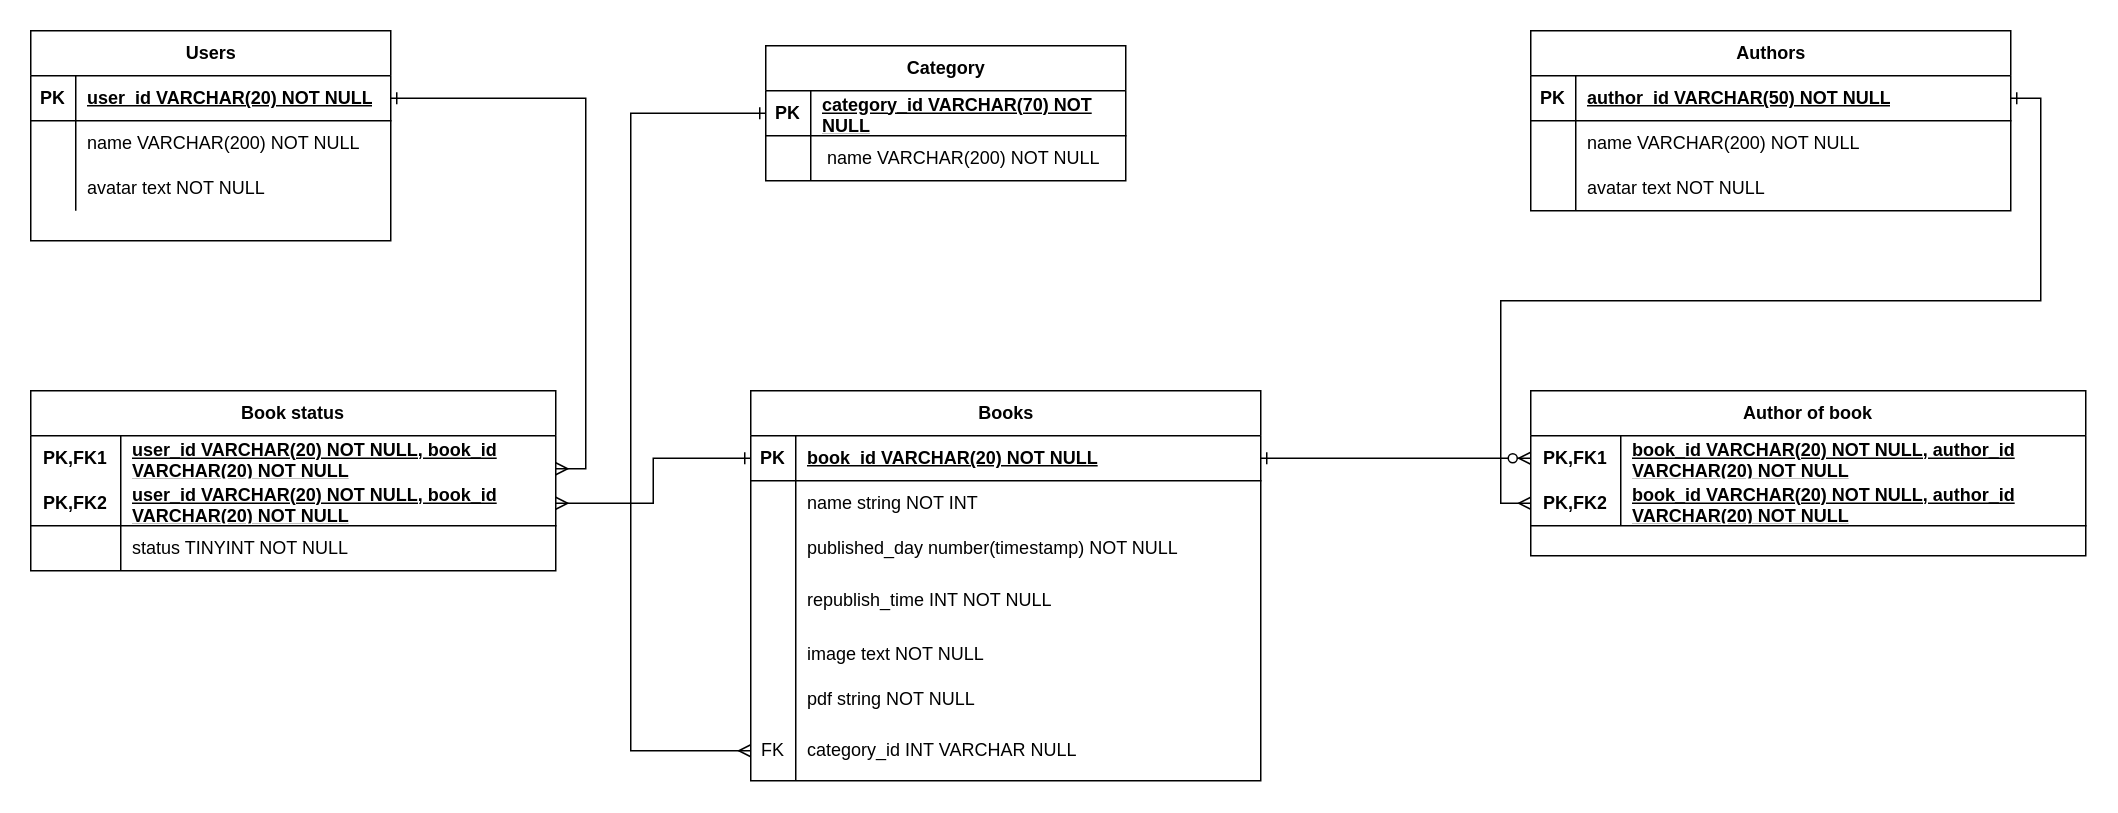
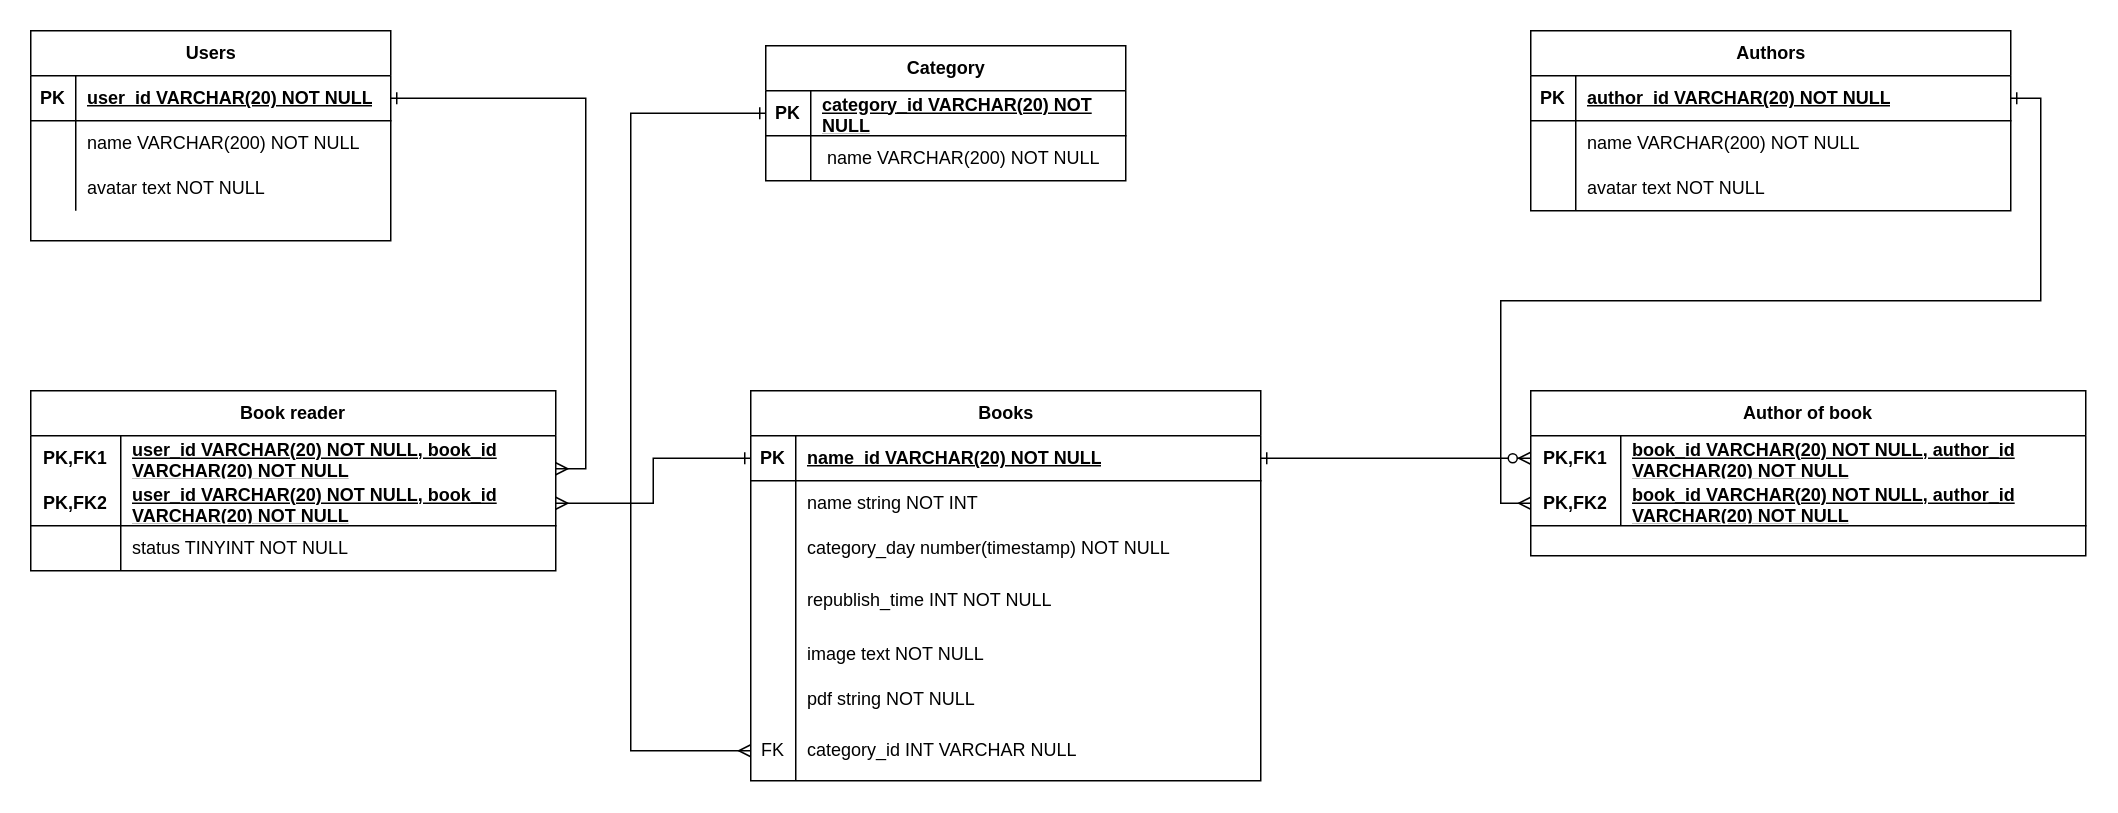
(1730, 98) -> (1730, 98)
(974, 113) -> (974, 113)
(293, 413) -> (293, 413)
(940, 458) -> (940, 458)
(995, 548) -> (995, 548)
